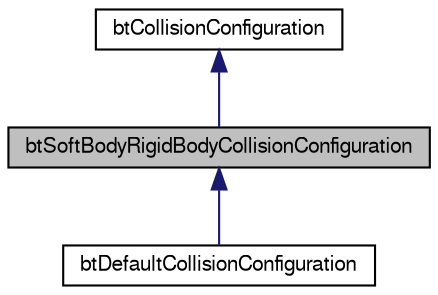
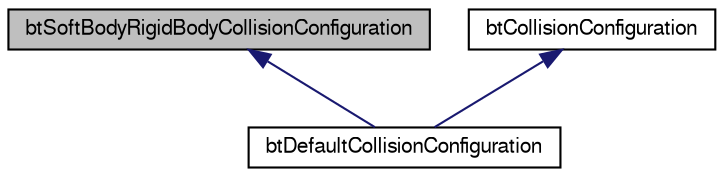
(219, 99) -> (489, 94)
